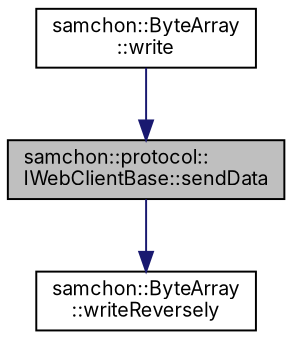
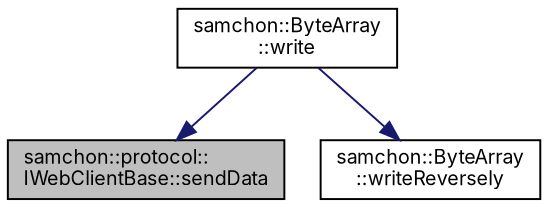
(146, 225) -> (351, 97)
